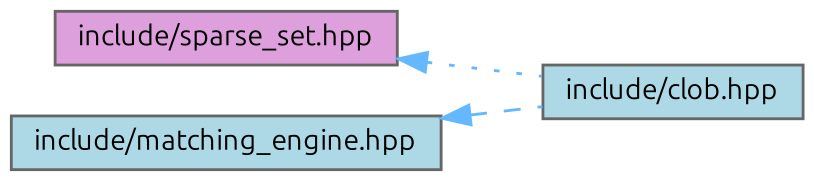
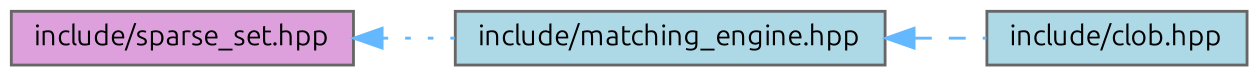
(484, 69) -> (419, 38)
